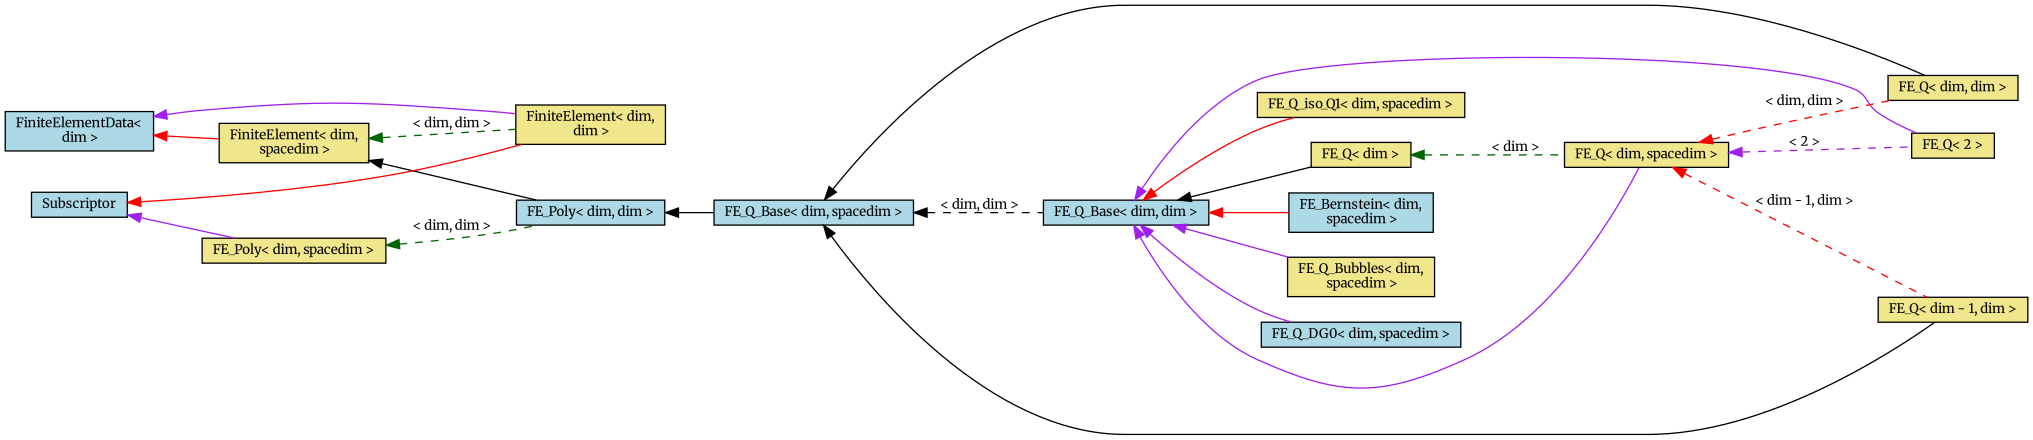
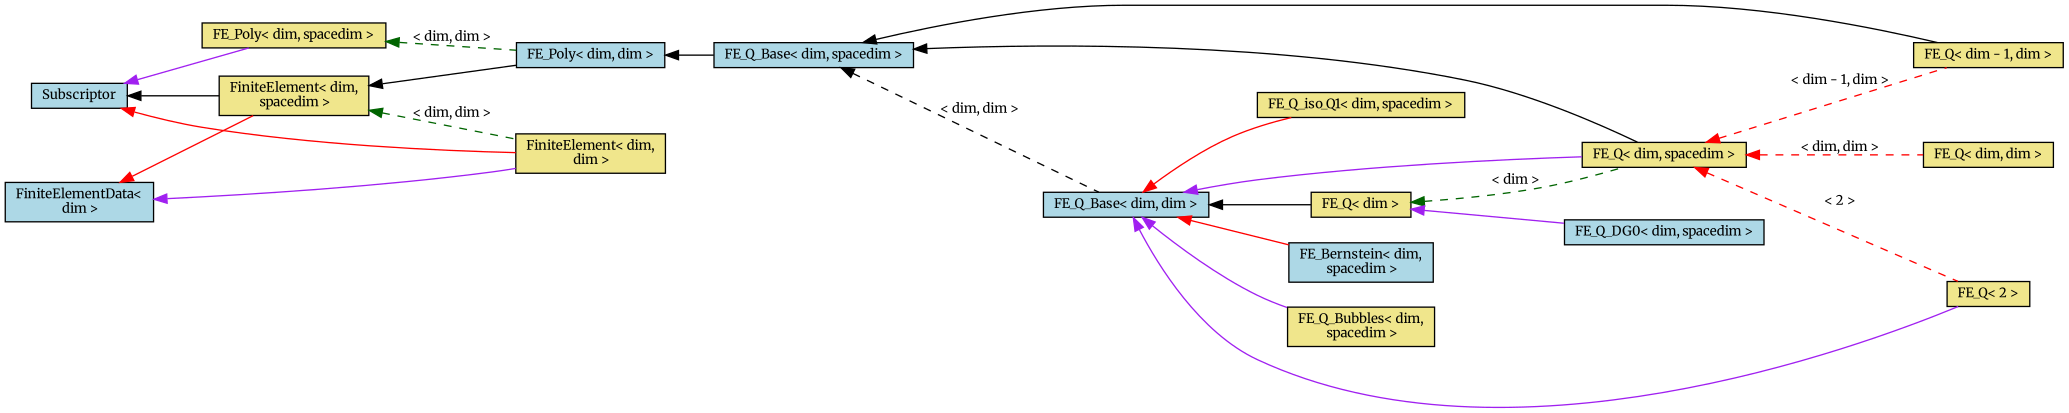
(1352, 5) -> (1288, 56)
none -> (180, 96)
(1827, 149) -> (1832, 227)
(1216, 286) -> (1494, 217)
